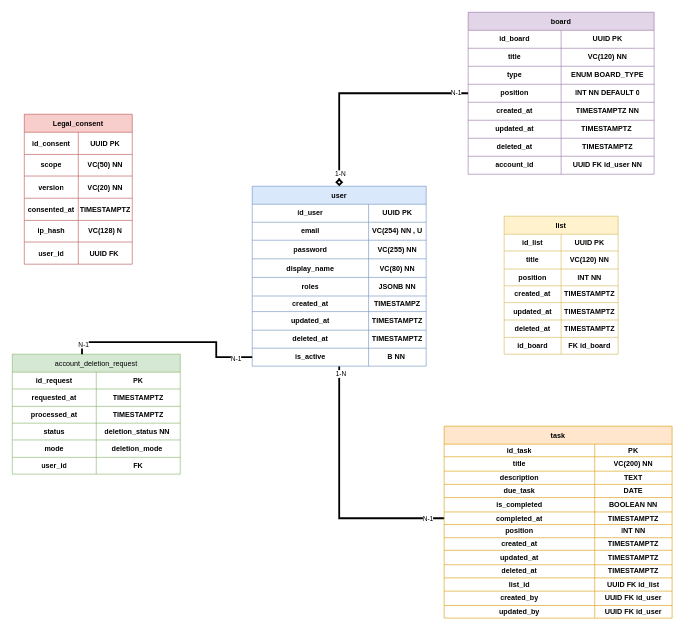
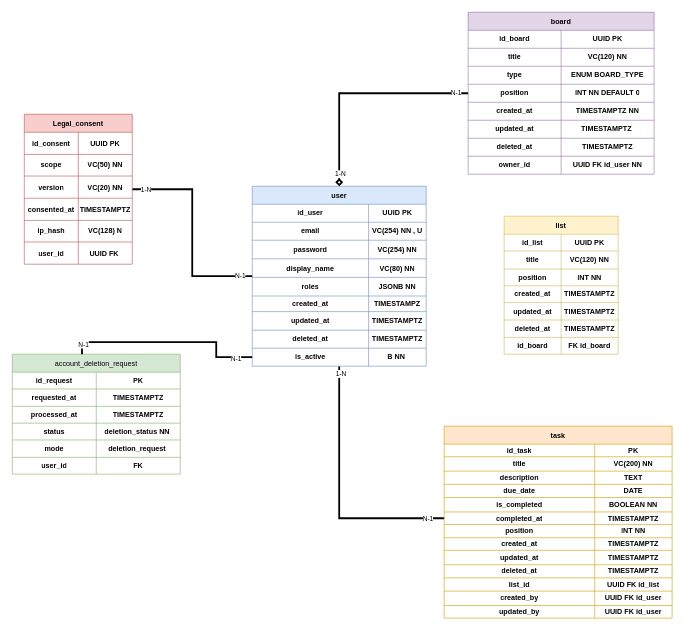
(515, 165) -> (515, 165)
none -> (192, 232)
(398, 250) -> (398, 250)
(138, 449) -> (138, 449)
(520, 491) -> (520, 491)
